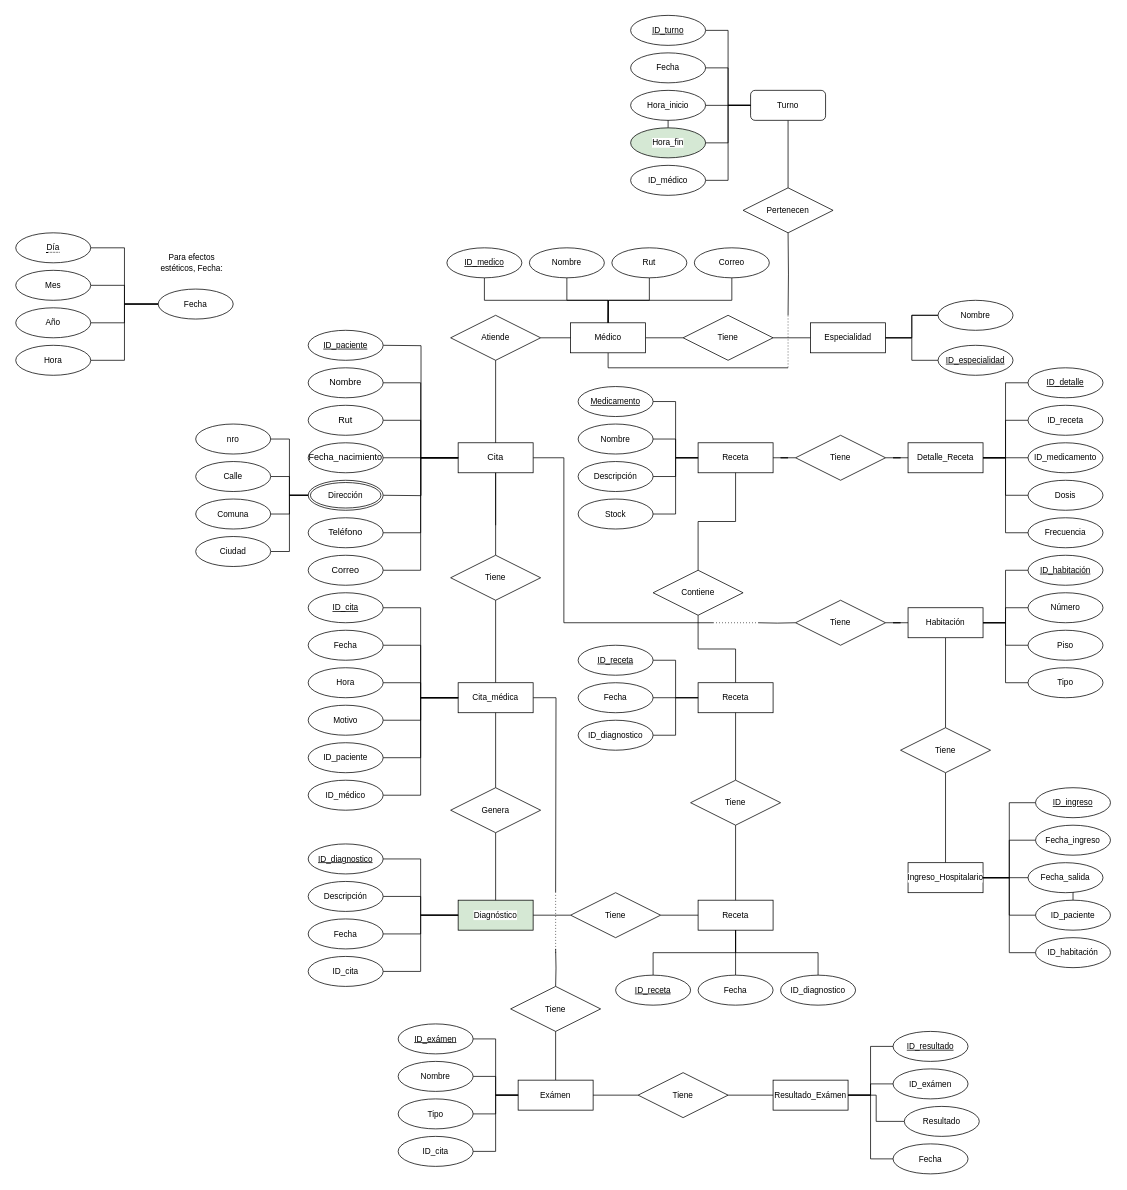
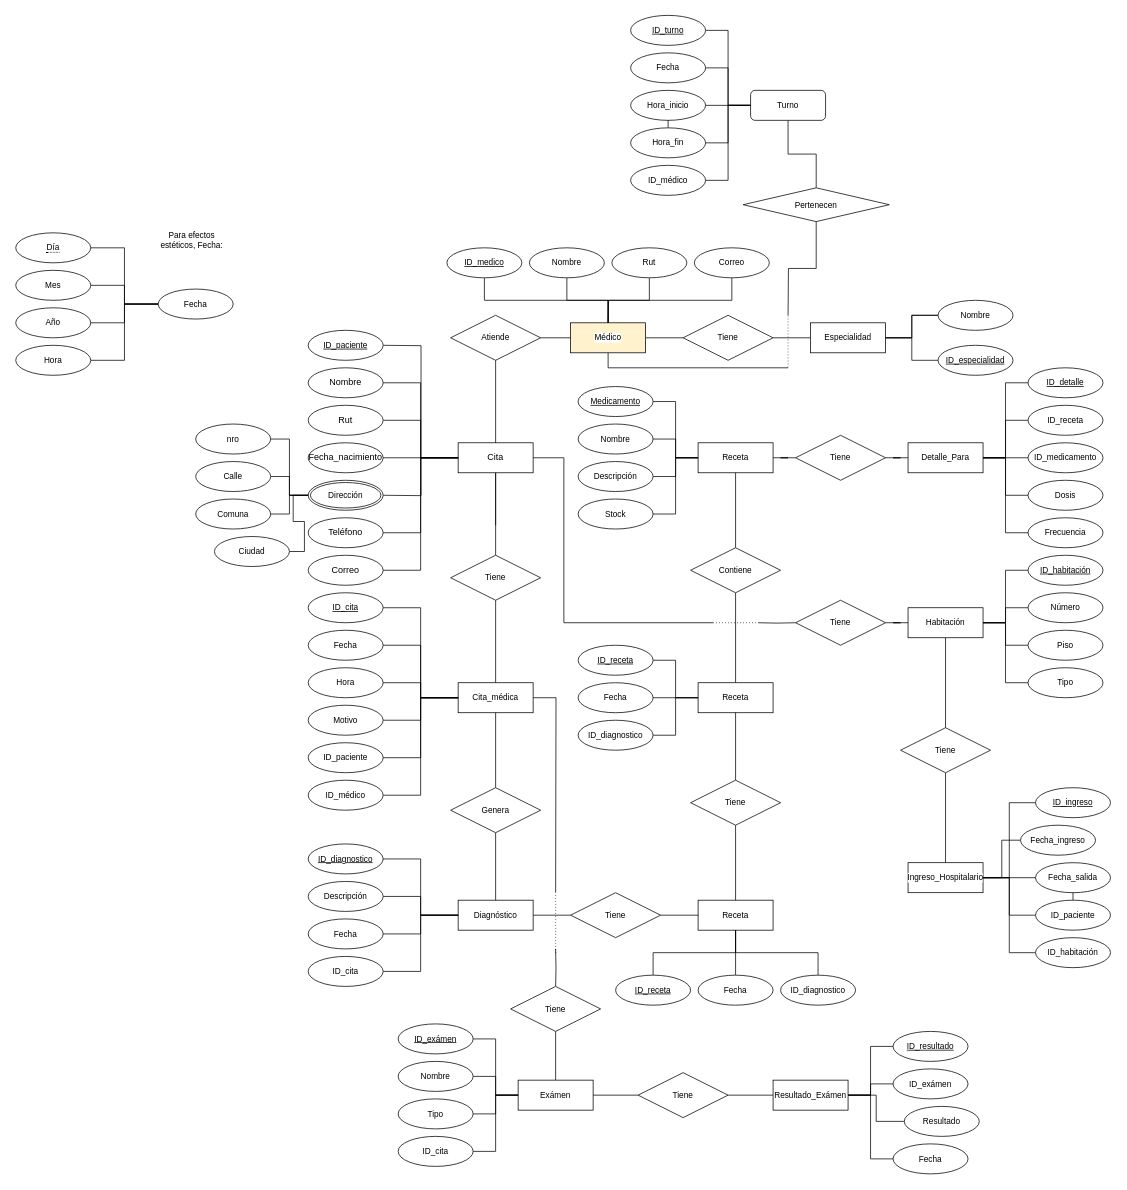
(668, 143) -> (668, 143)
(788, 210) -> (816, 205)
(192, 263) -> (192, 240)
(608, 338) -> (608, 338)
(945, 458) -> (945, 458)
(233, 552) -> (252, 552)
(698, 593) -> (735, 570)
(1073, 840) -> (1058, 840)
(1065, 878) -> (1073, 878)
(495, 915) -> (495, 915)
